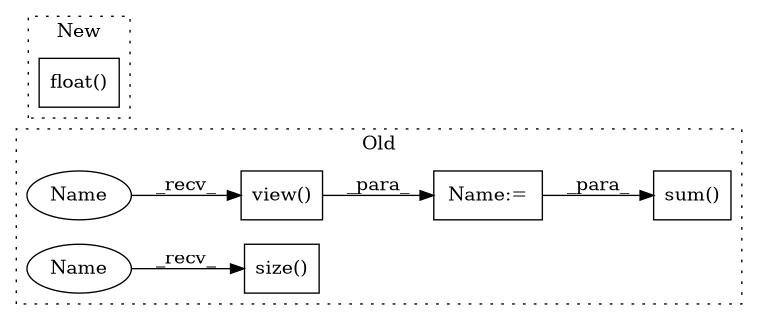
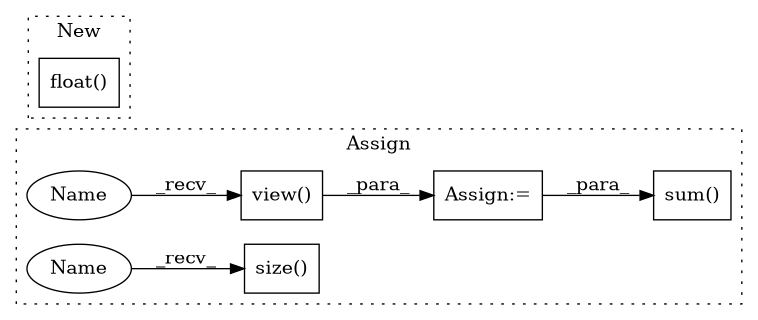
(379, 145) -> (379, 145)
(488, 195) -> (488, 195)
